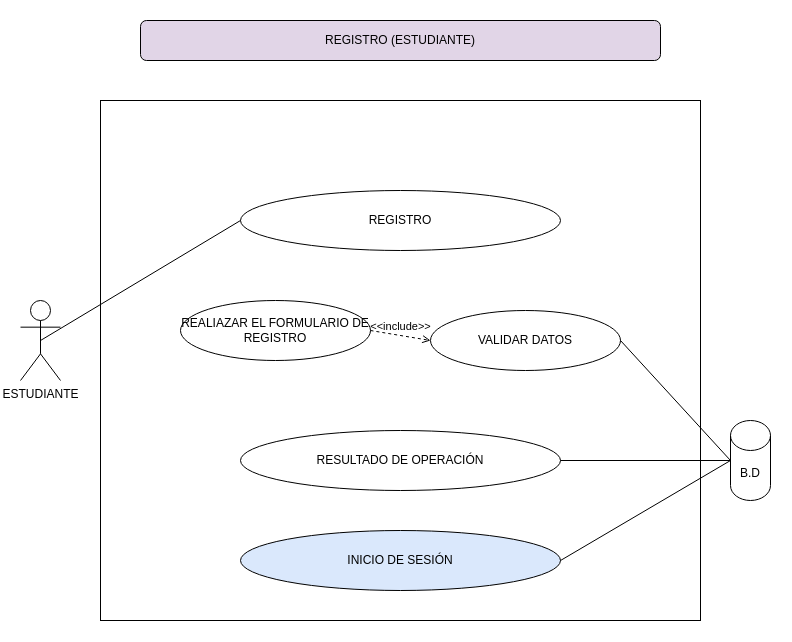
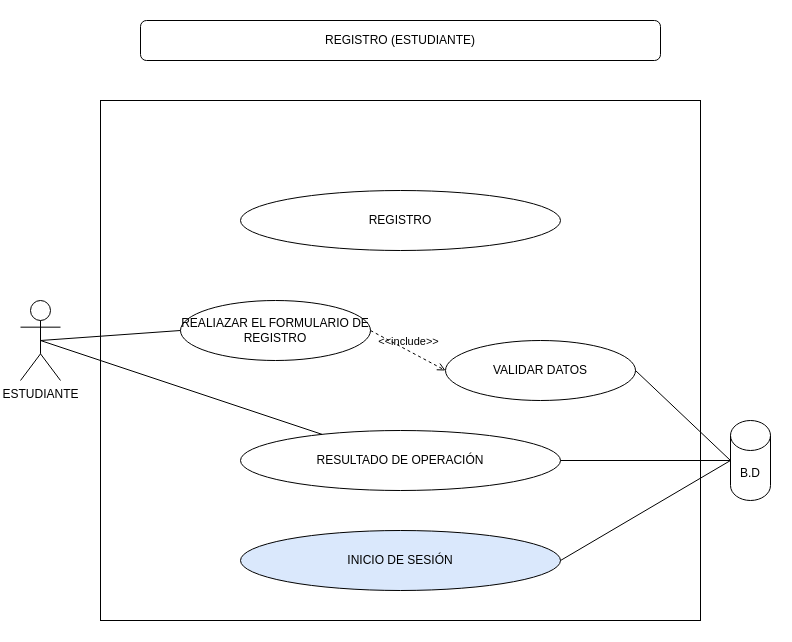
(401, 41) -> (401, 41)
(151, 274) -> (182, 388)
none -> (112, 335)
(526, 341) -> (541, 371)
